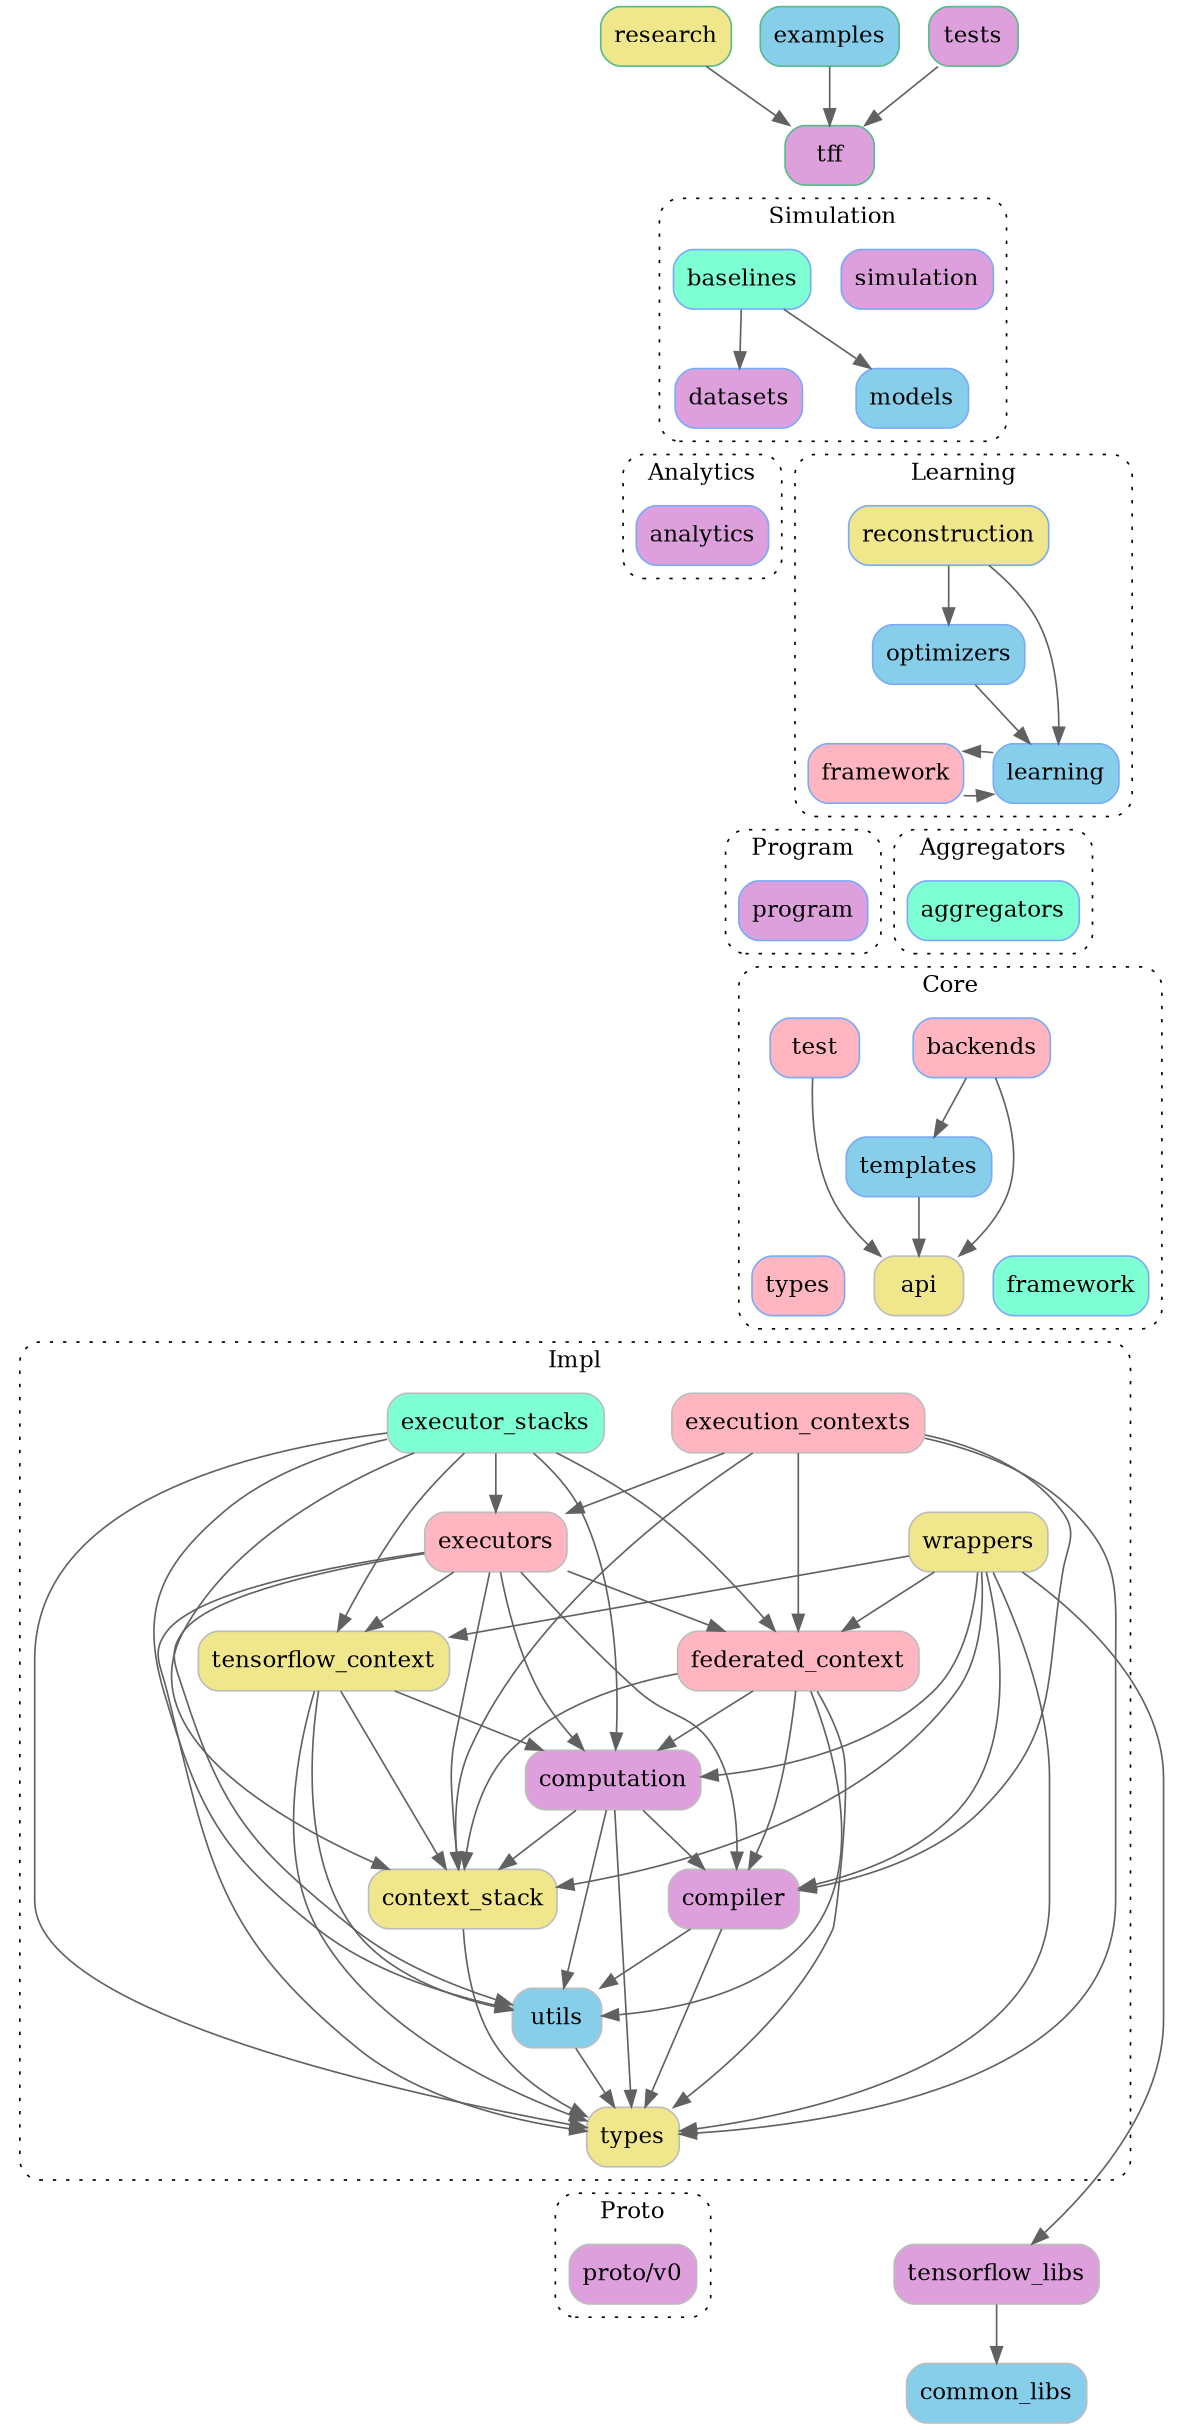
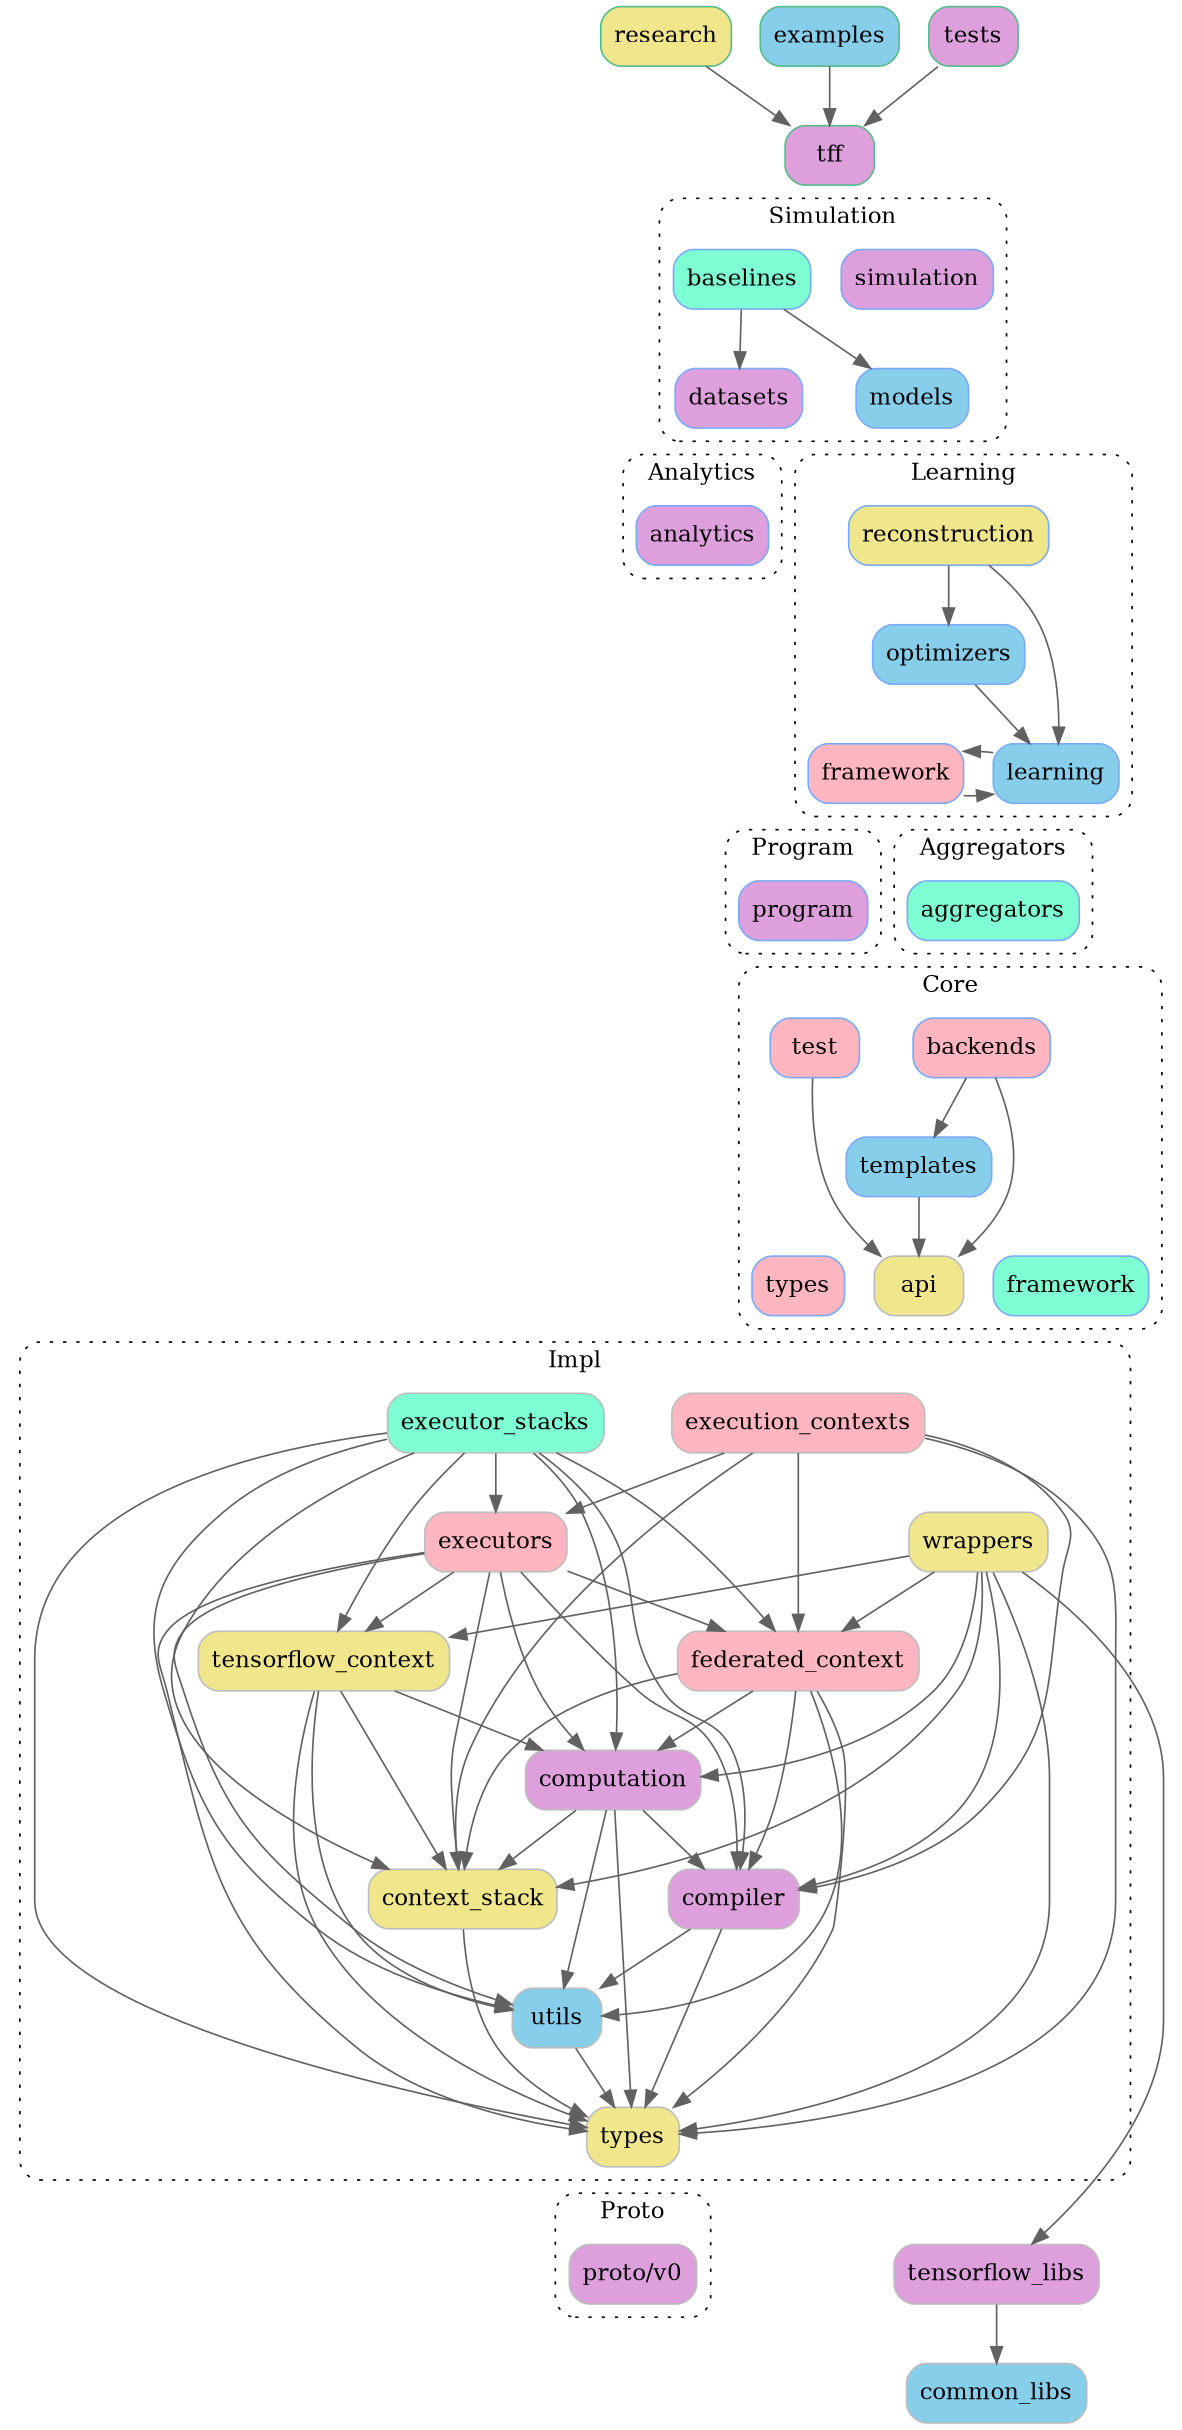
none -> (644, 1656)
